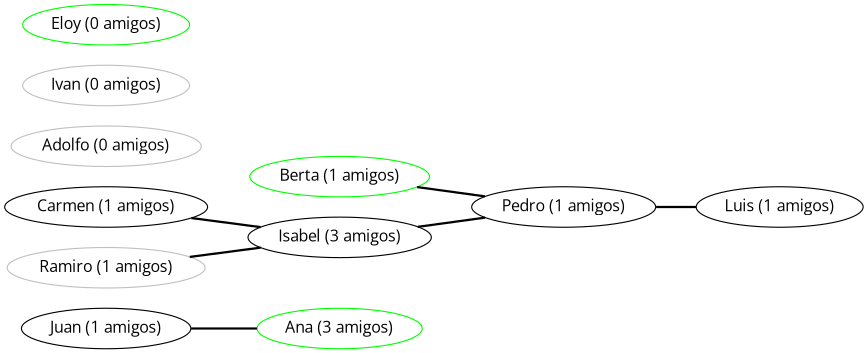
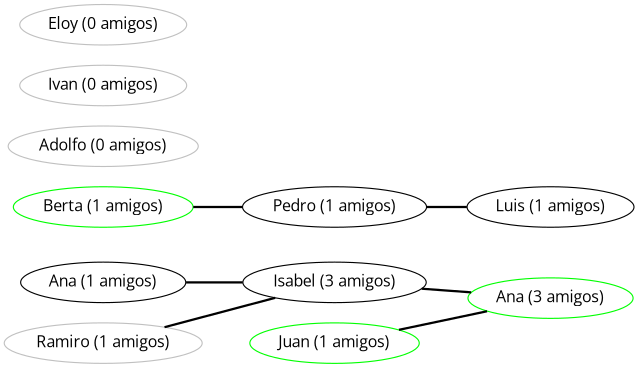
(106, 25) -> (103, 25)
(106, 207) -> (103, 282)
(451, 222) -> (446, 291)
(106, 328) -> (335, 343)
